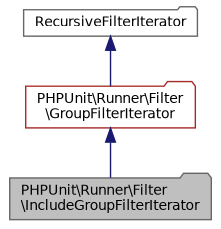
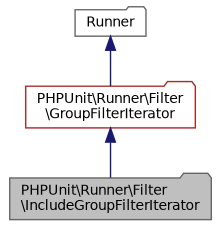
(111, 23) -> (111, 23)
